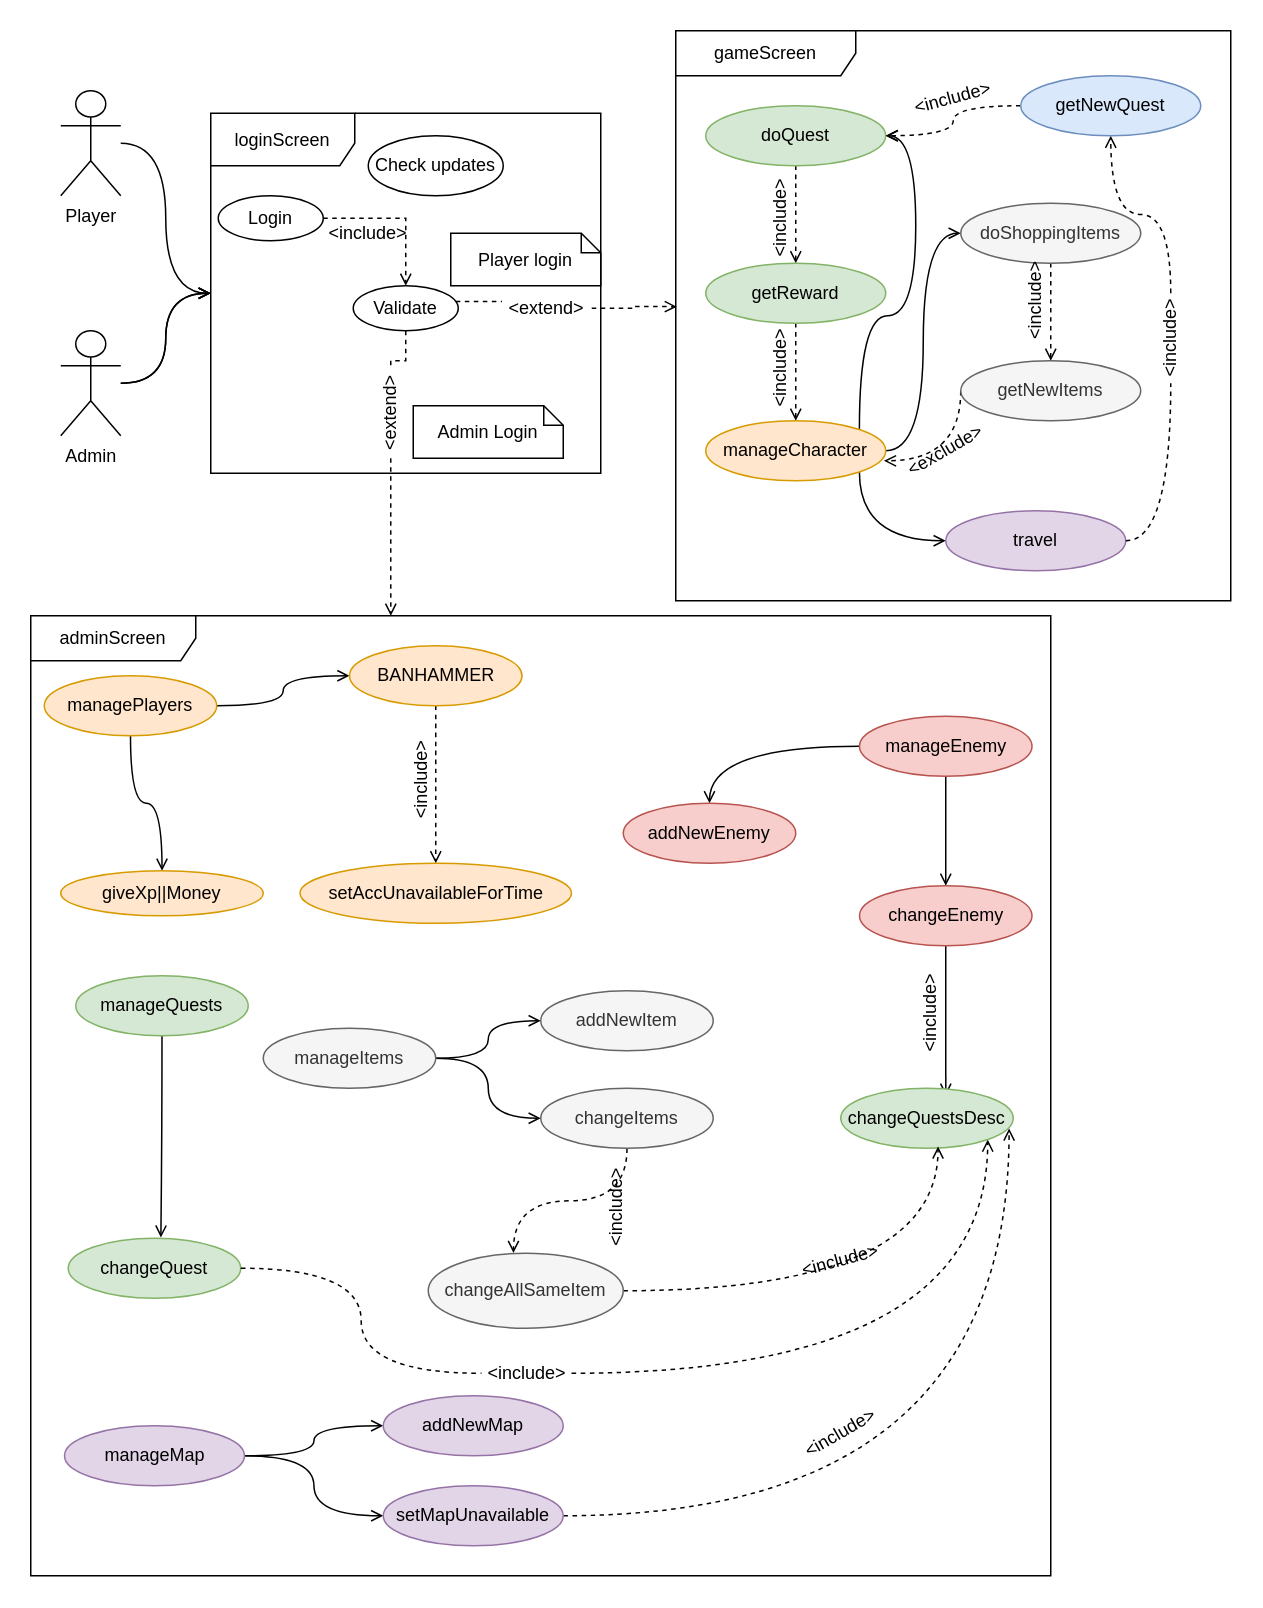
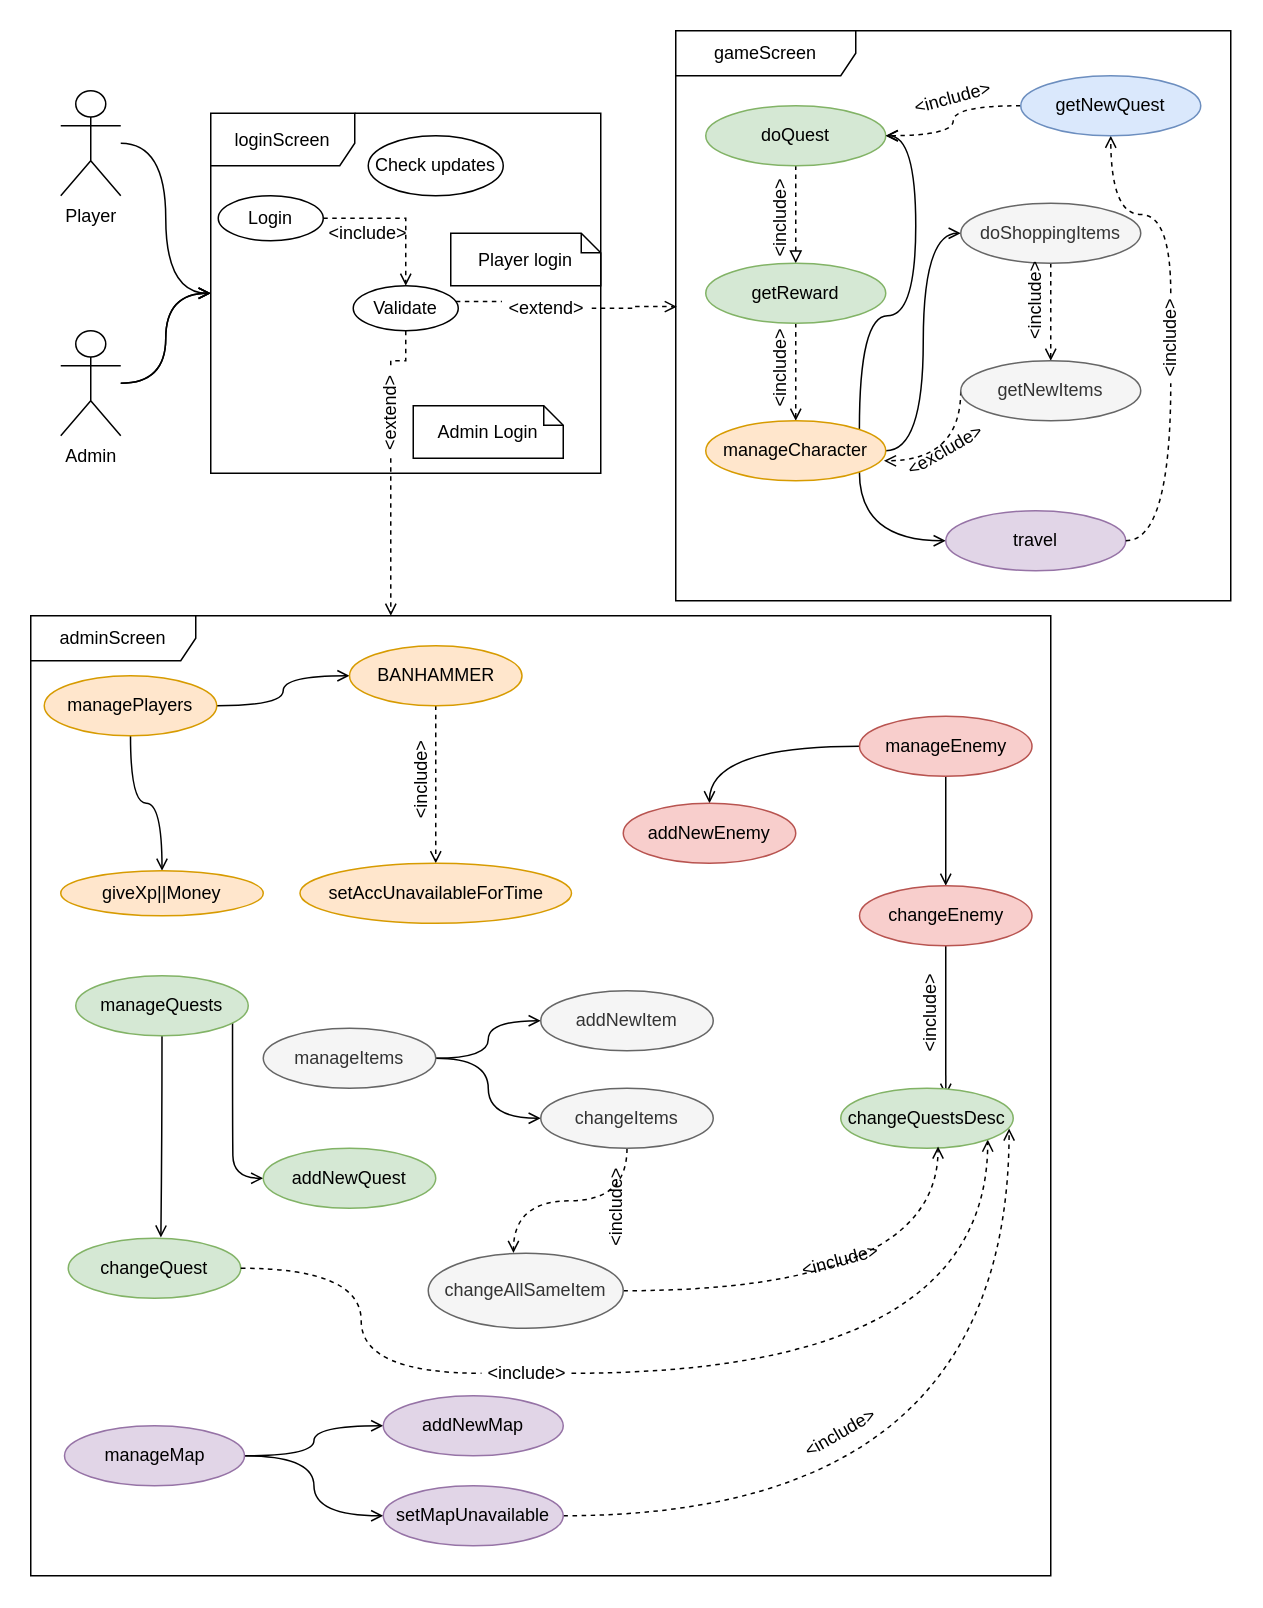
(796, 254) -> (796, 249)
none -> (233, 1106)
none -> (350, 1178)
